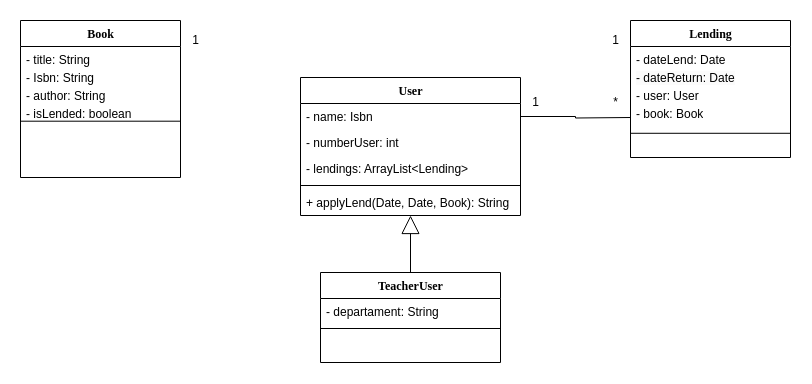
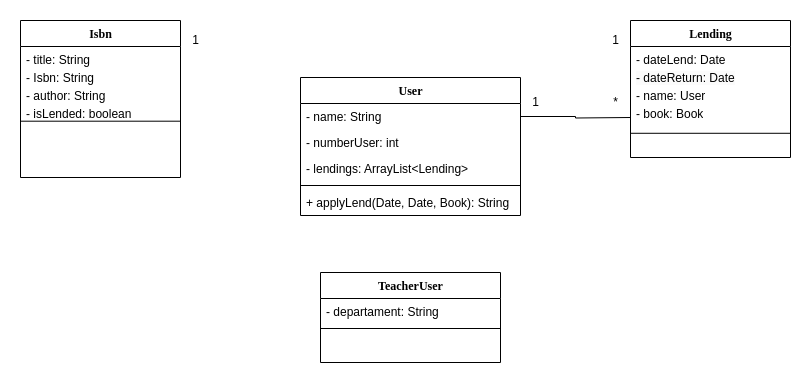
(101, 35) -> (101, 35)
(672, 97) -> (672, 97)
(342, 118) -> (347, 118)
(411, 252) -> none
